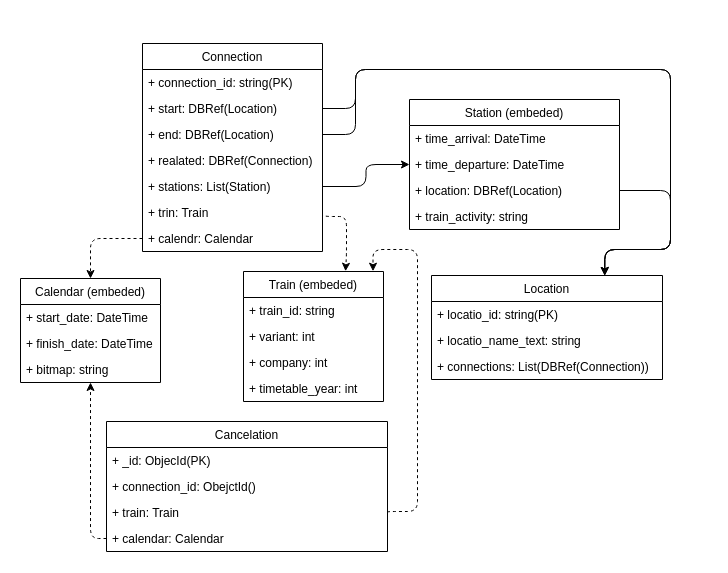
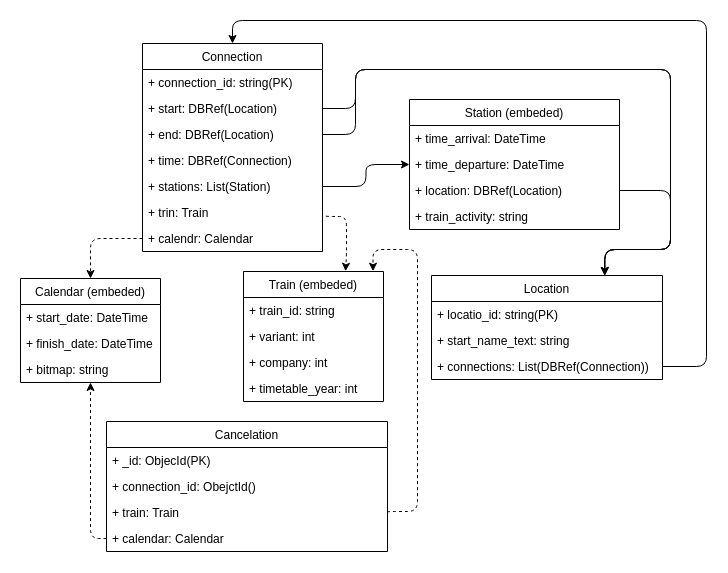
none -> (651, 21)
(238, 161) -> (224, 161)
(518, 341) -> (515, 341)
